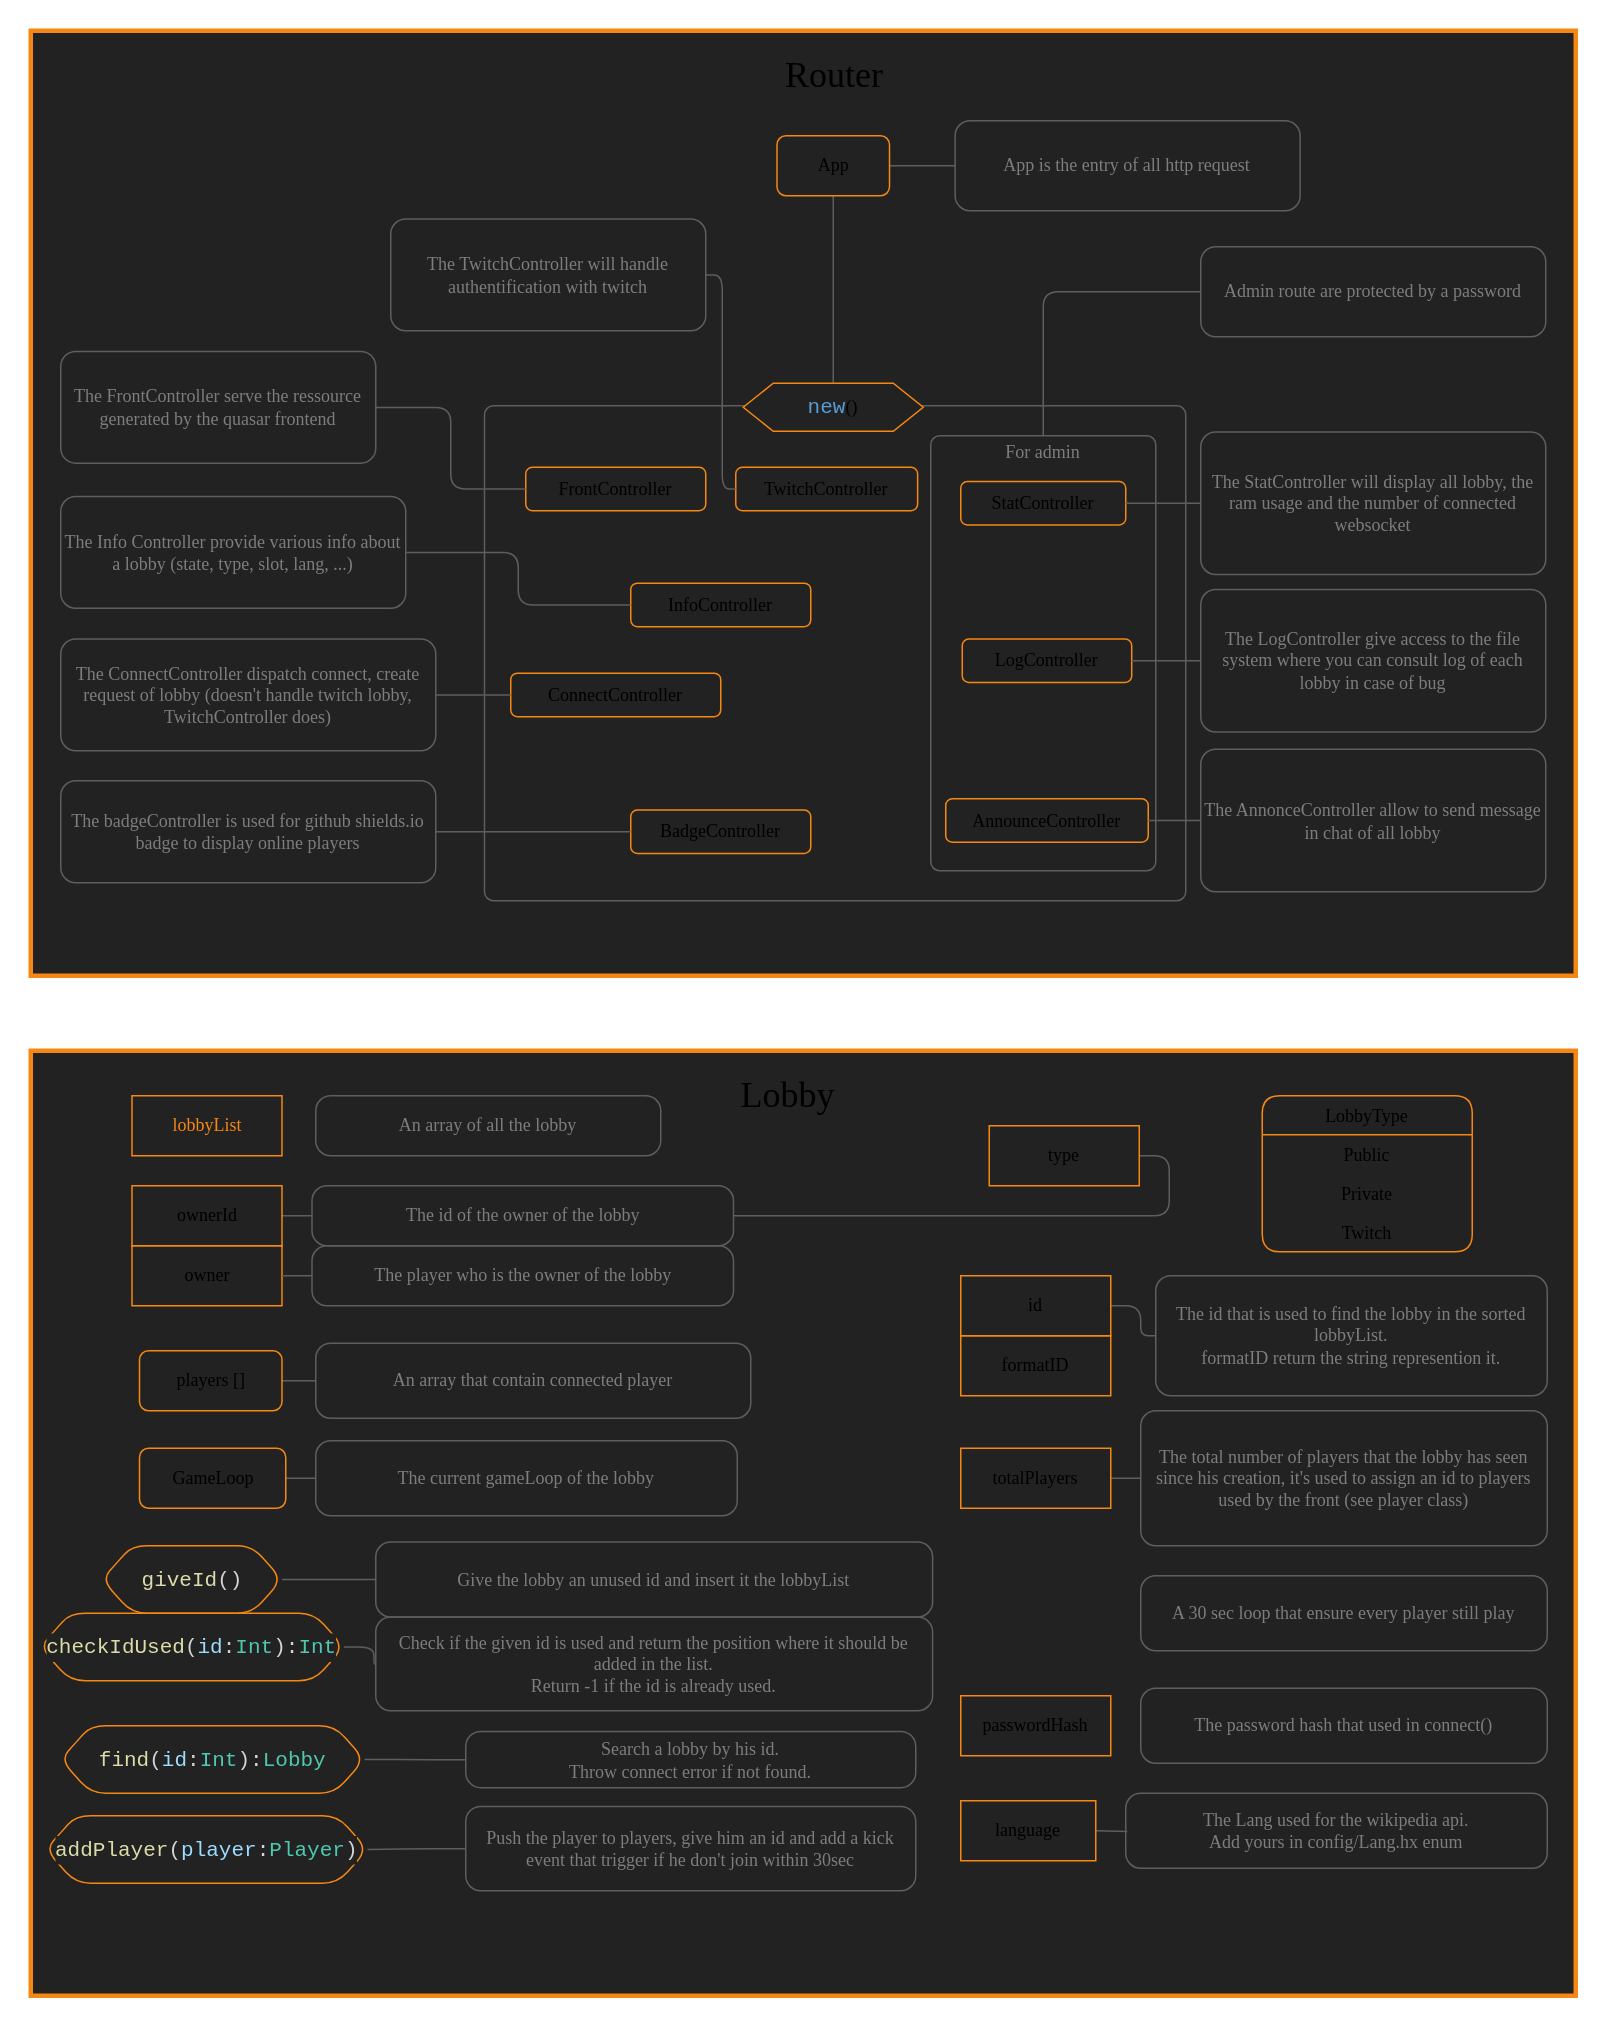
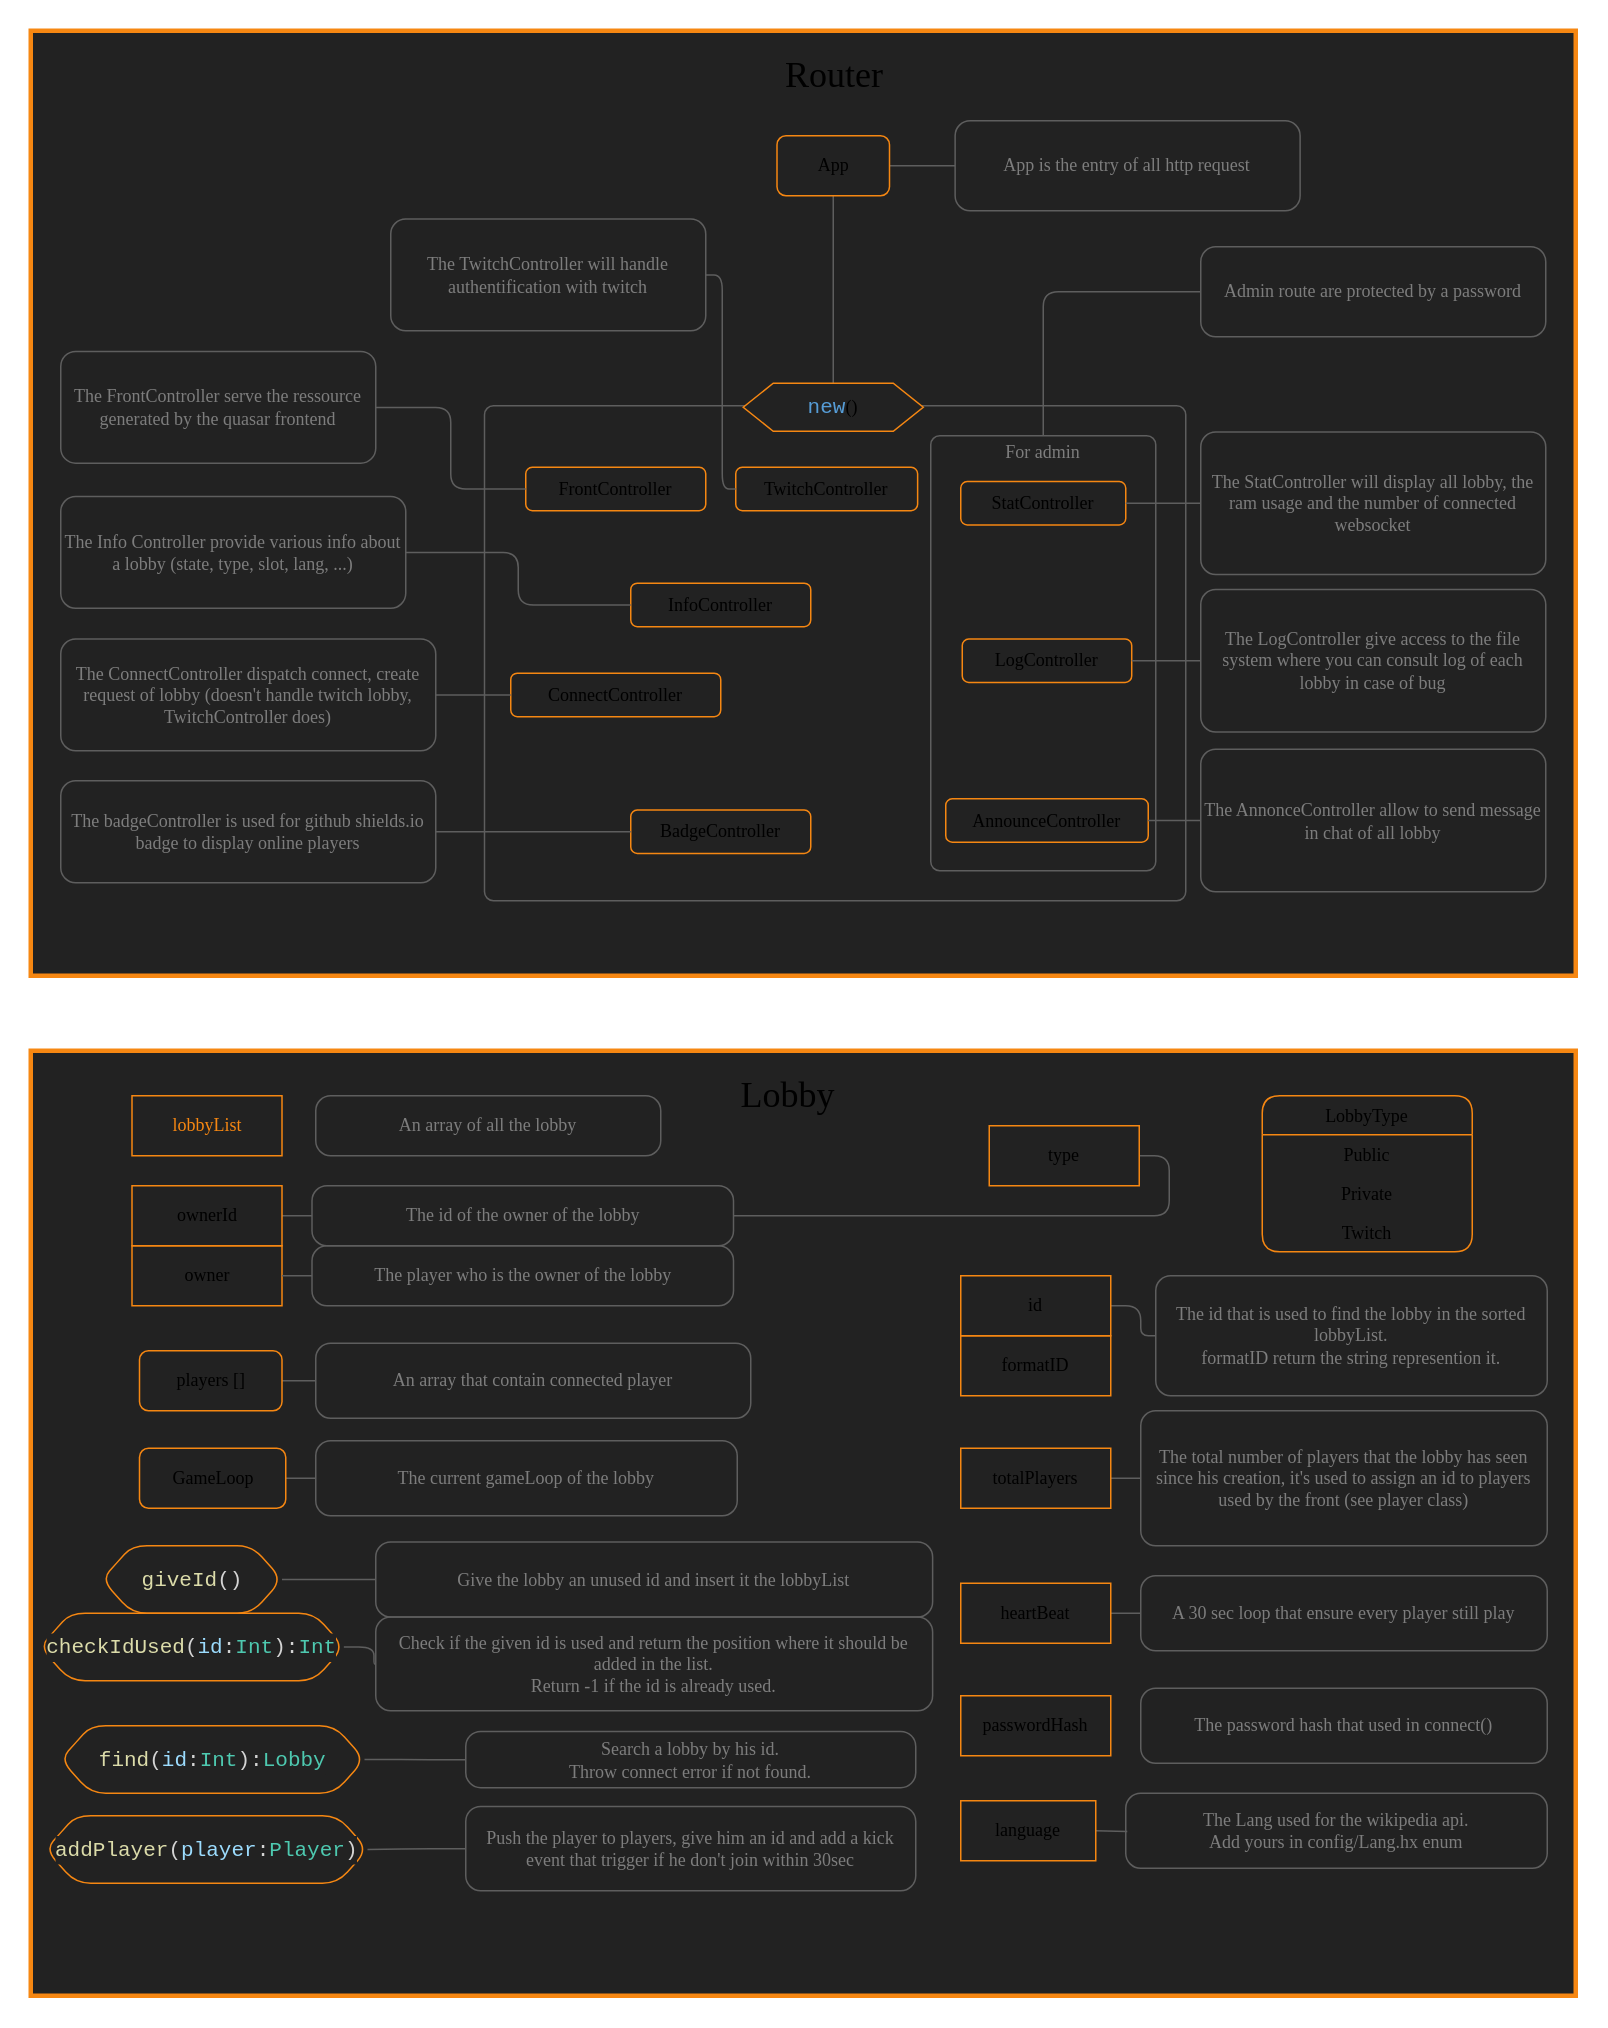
none -> (1036, 1613)
none -> (1112, 1613)
